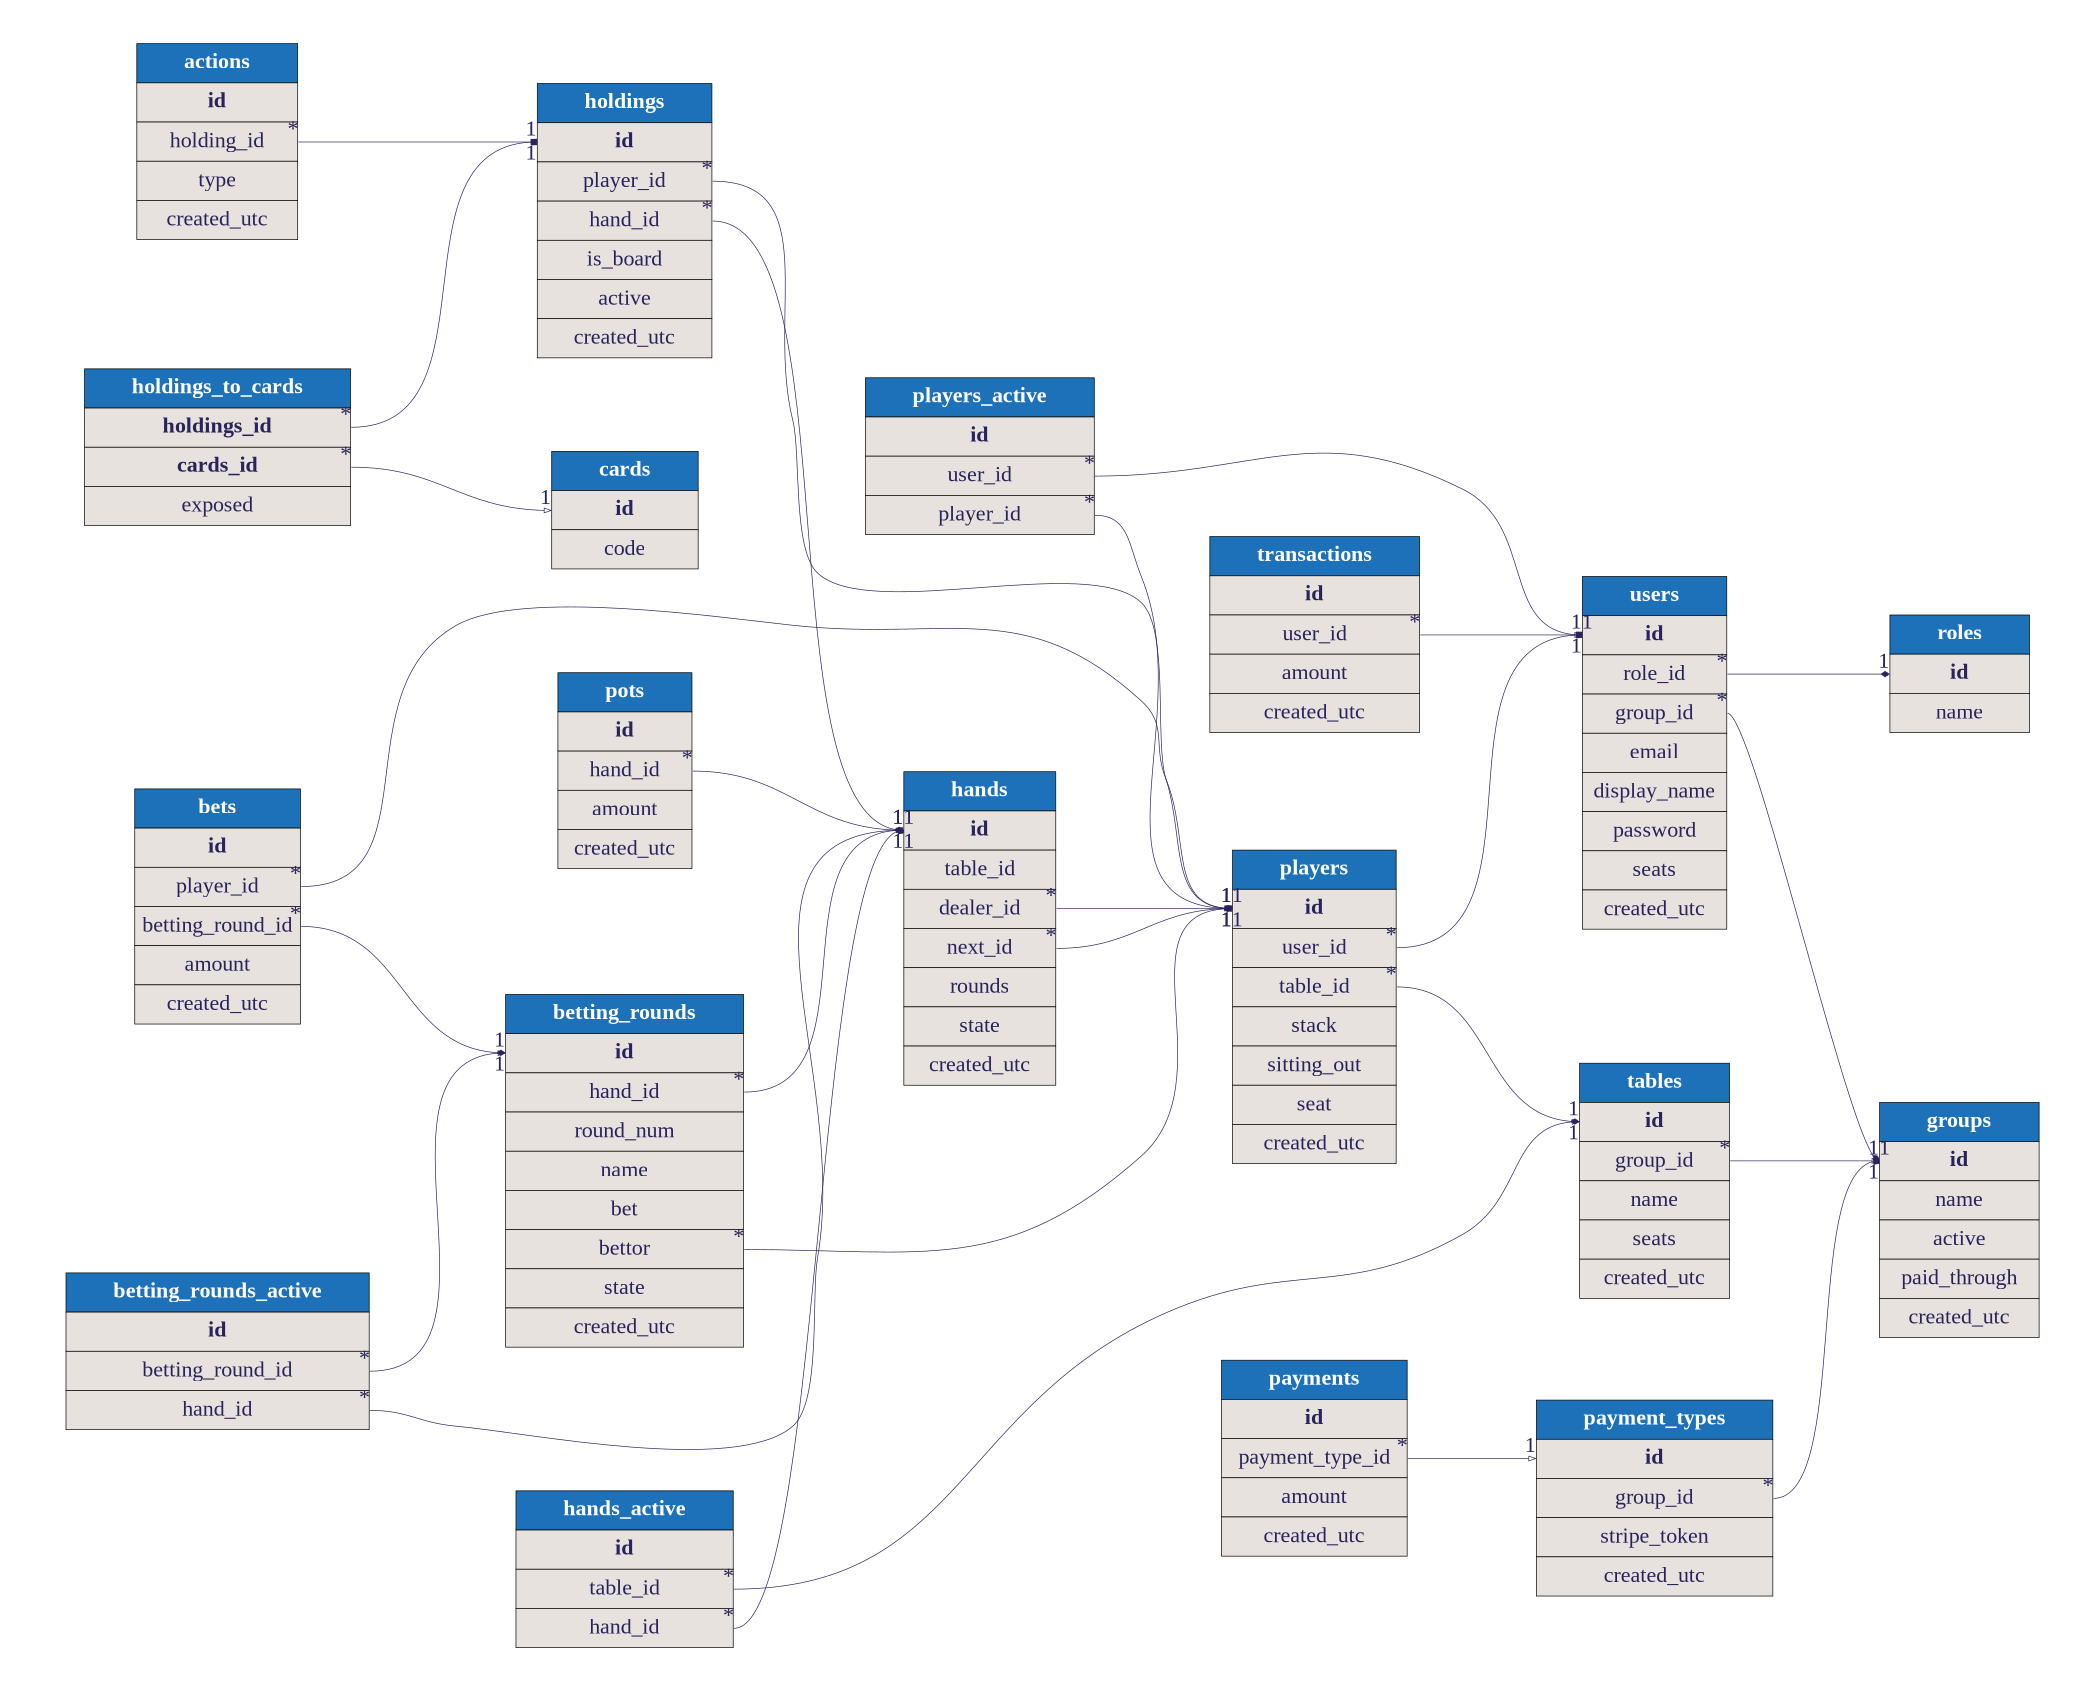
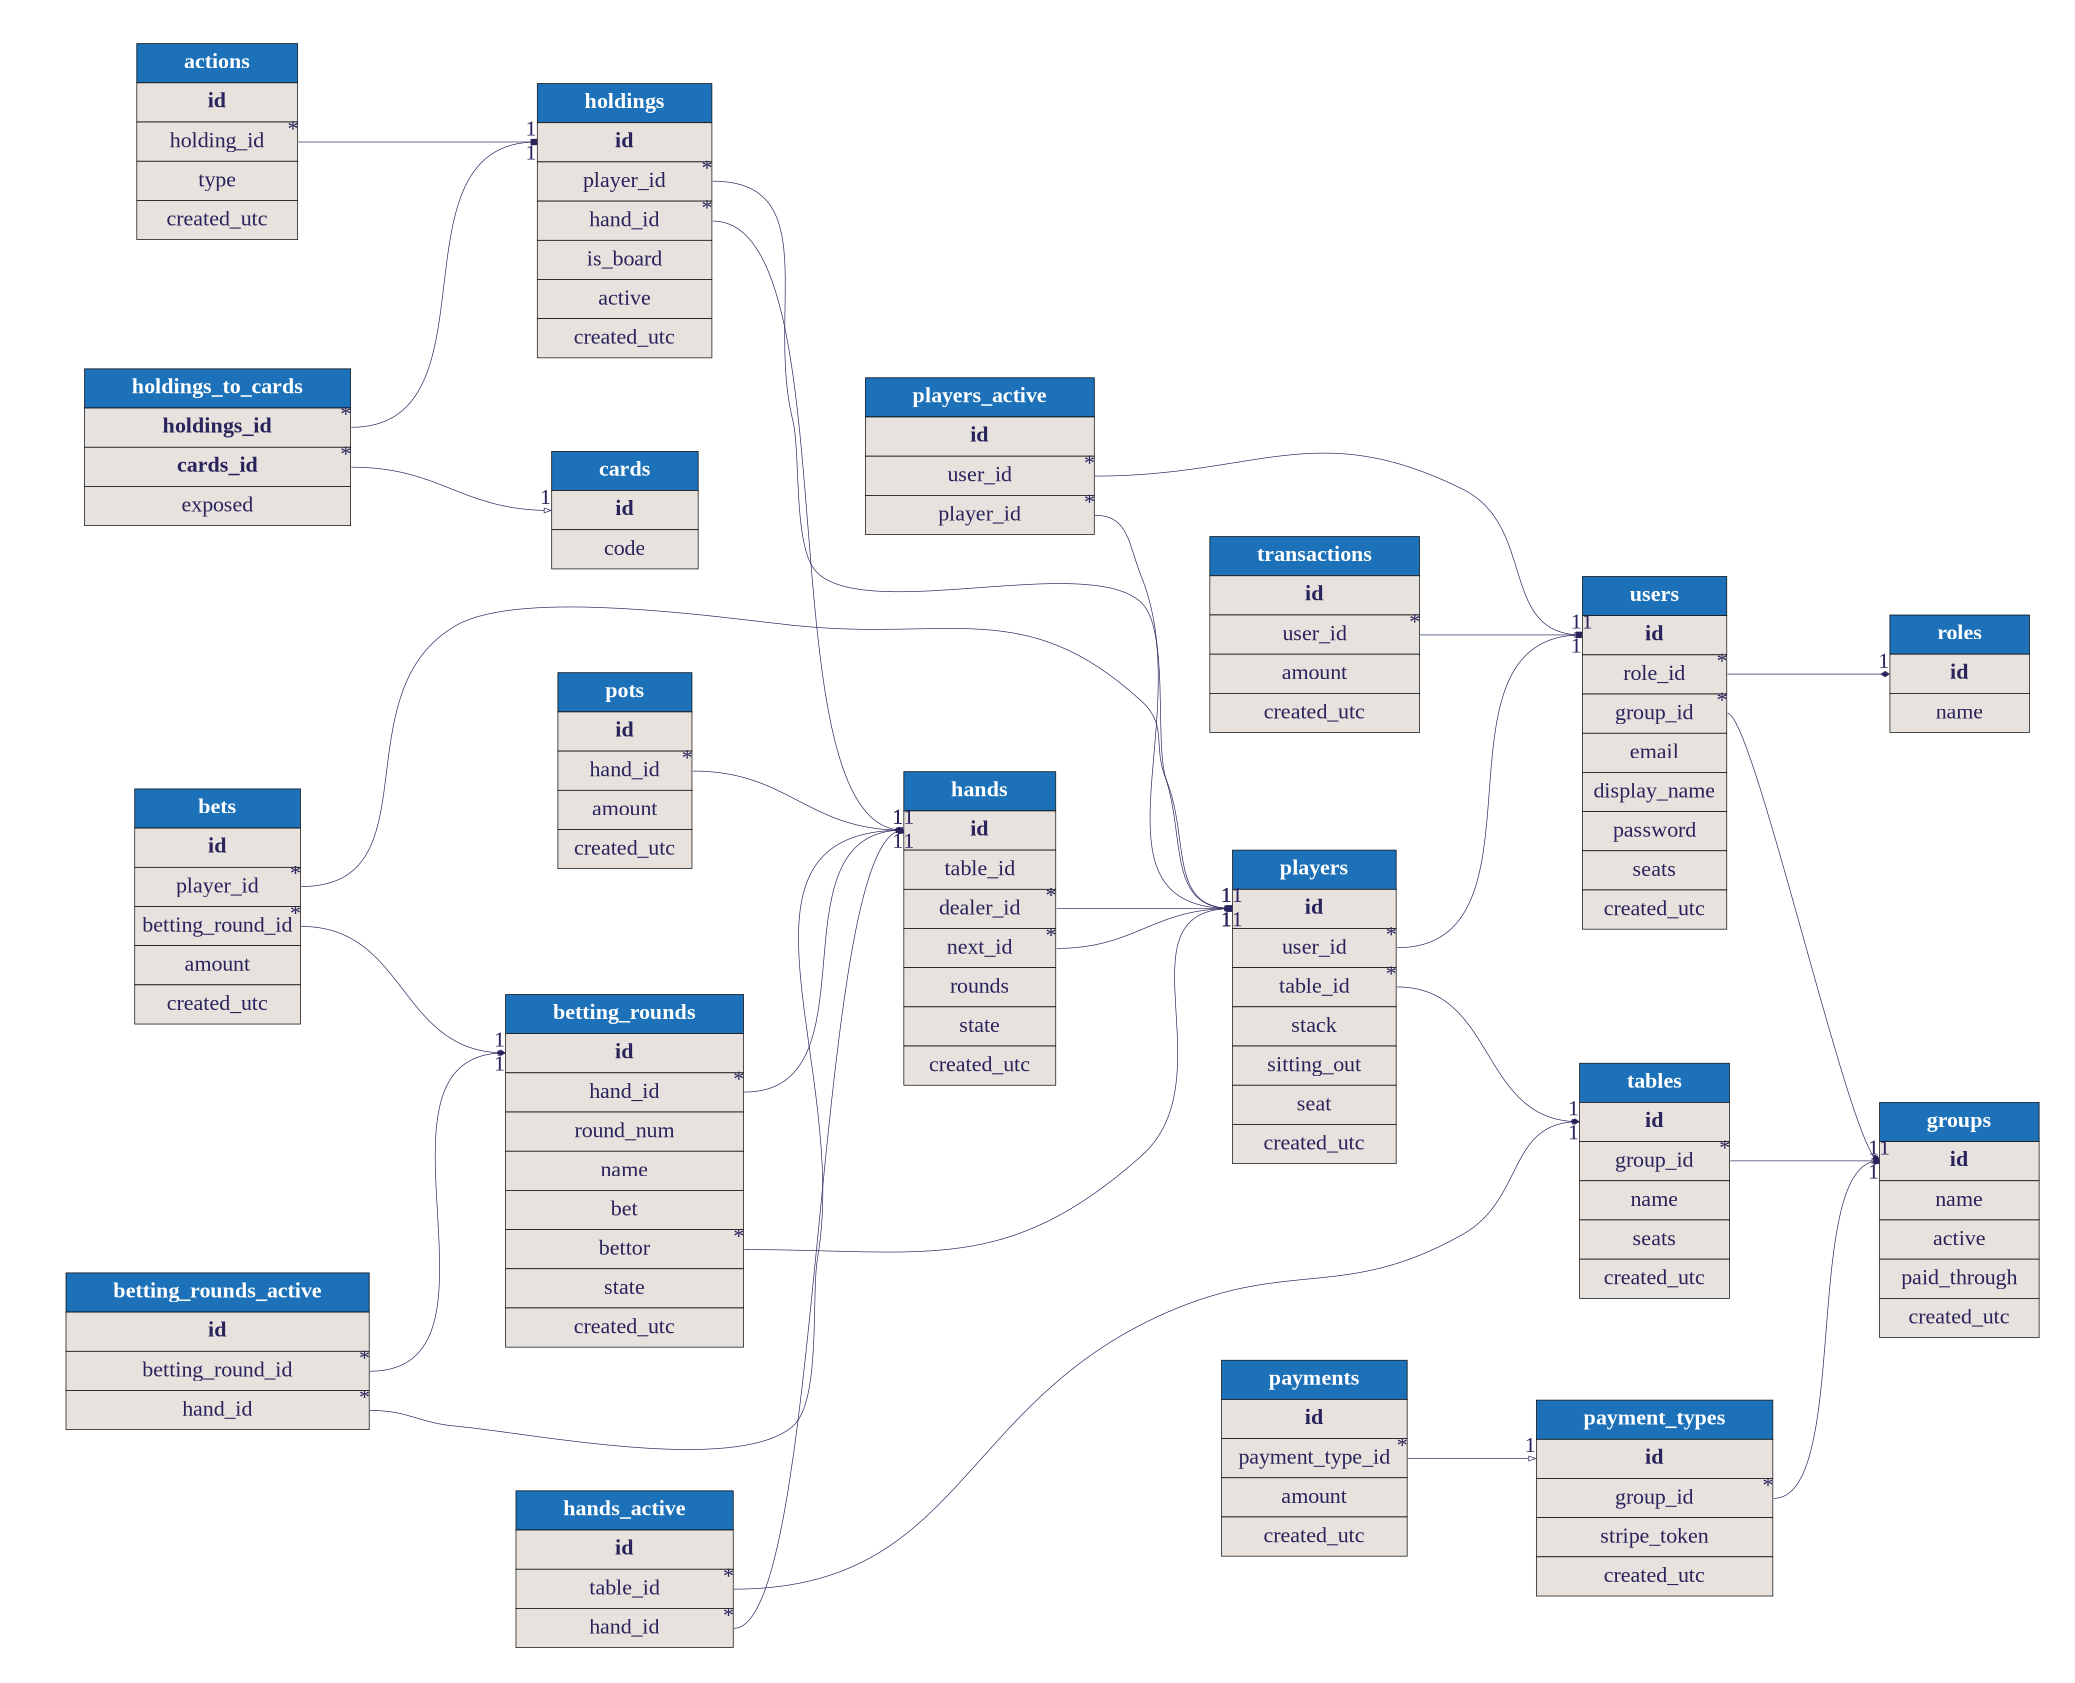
(1086, 1199) -> (1086, 1199)
